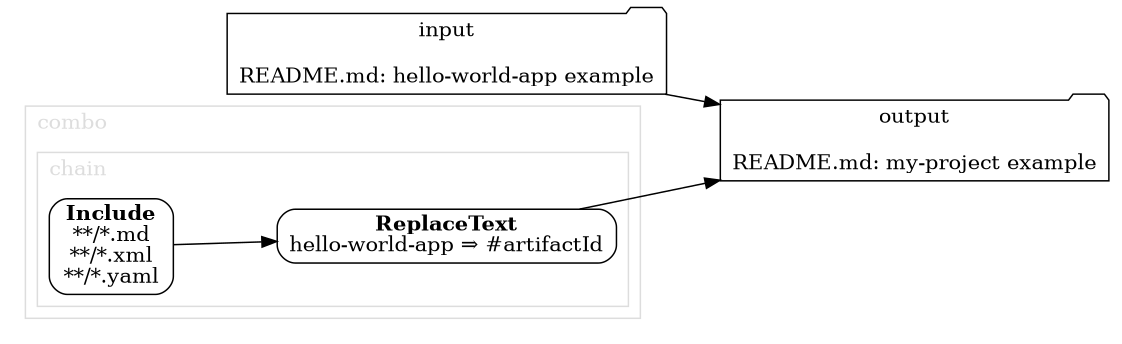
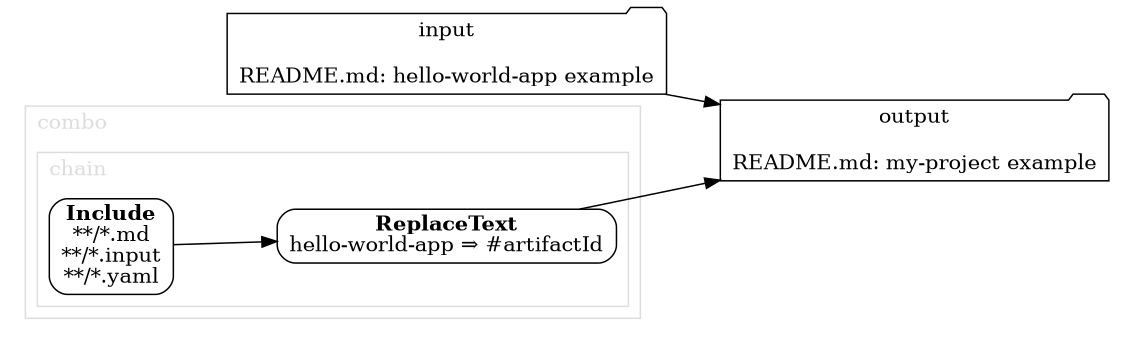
(111, 256) -> (111, 256)
